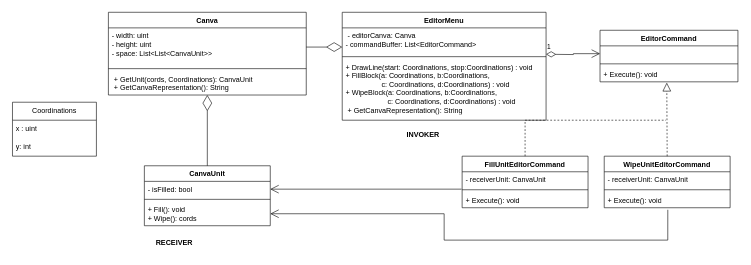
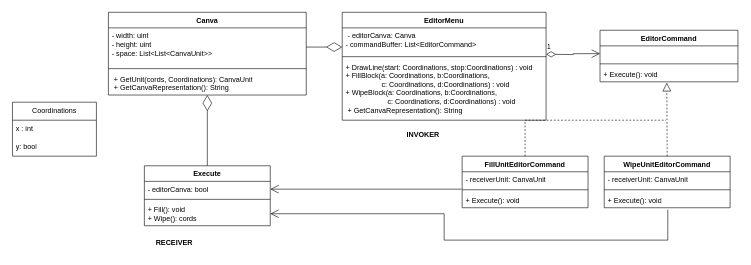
(28, 129) -> (26, 129)
(25, 147) -> (27, 147)
(207, 174) -> (207, 174)
(173, 190) -> (182, 190)
